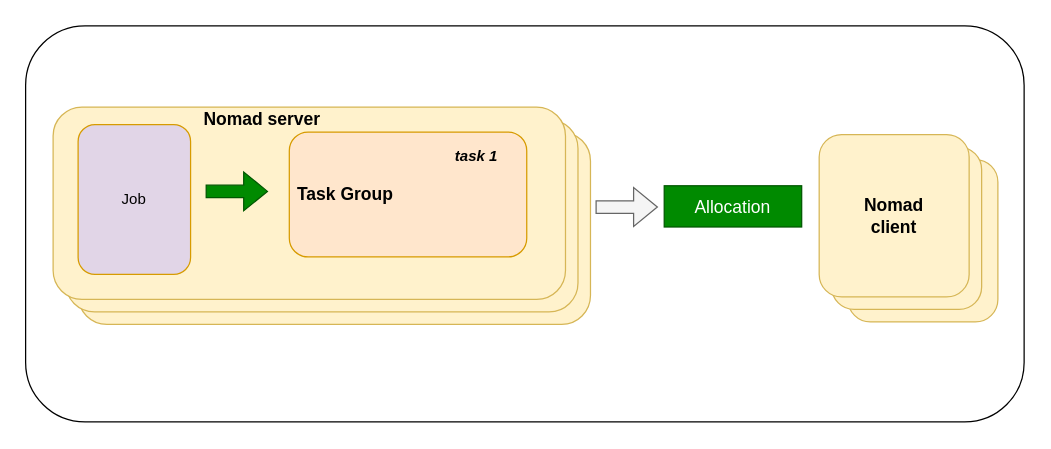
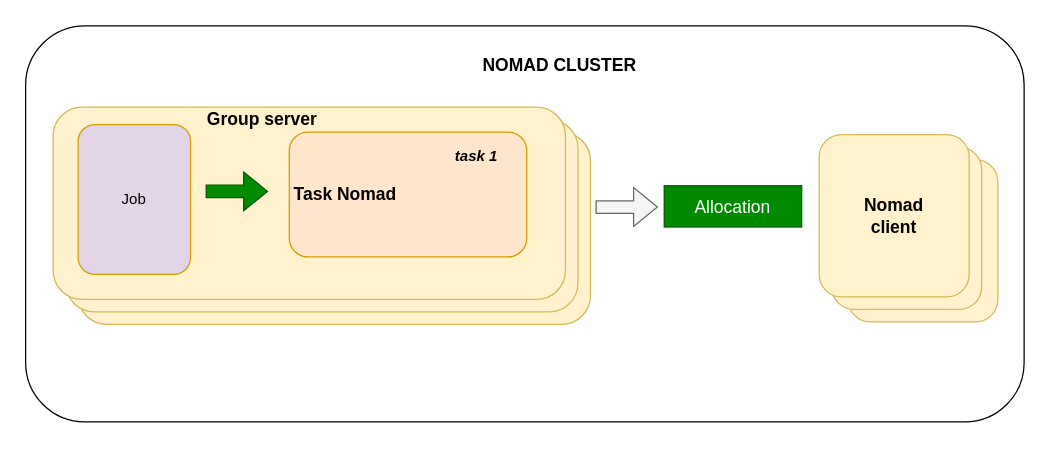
none -> (560, 66)
(263, 119) -> (263, 119)
(346, 194) -> (346, 194)
